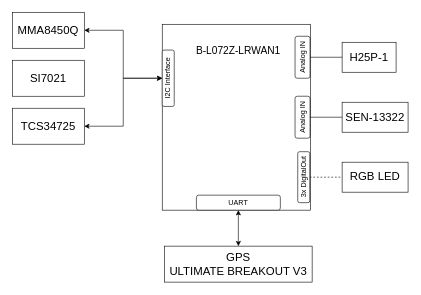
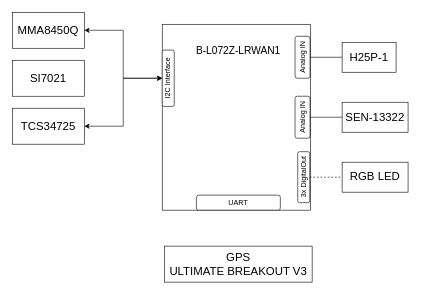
(239, 228) -> none
